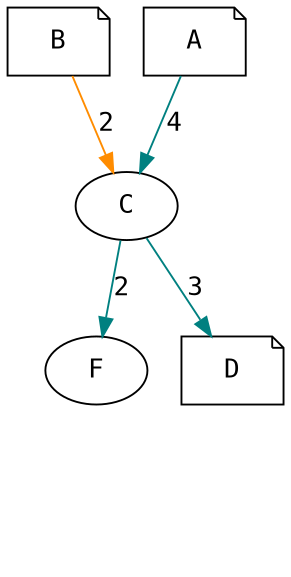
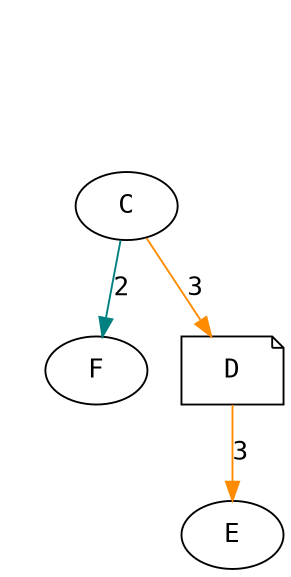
(59, 42) -> none
(195, 42) -> none
(173, 279) -> (173, 279)
none -> (233, 535)
